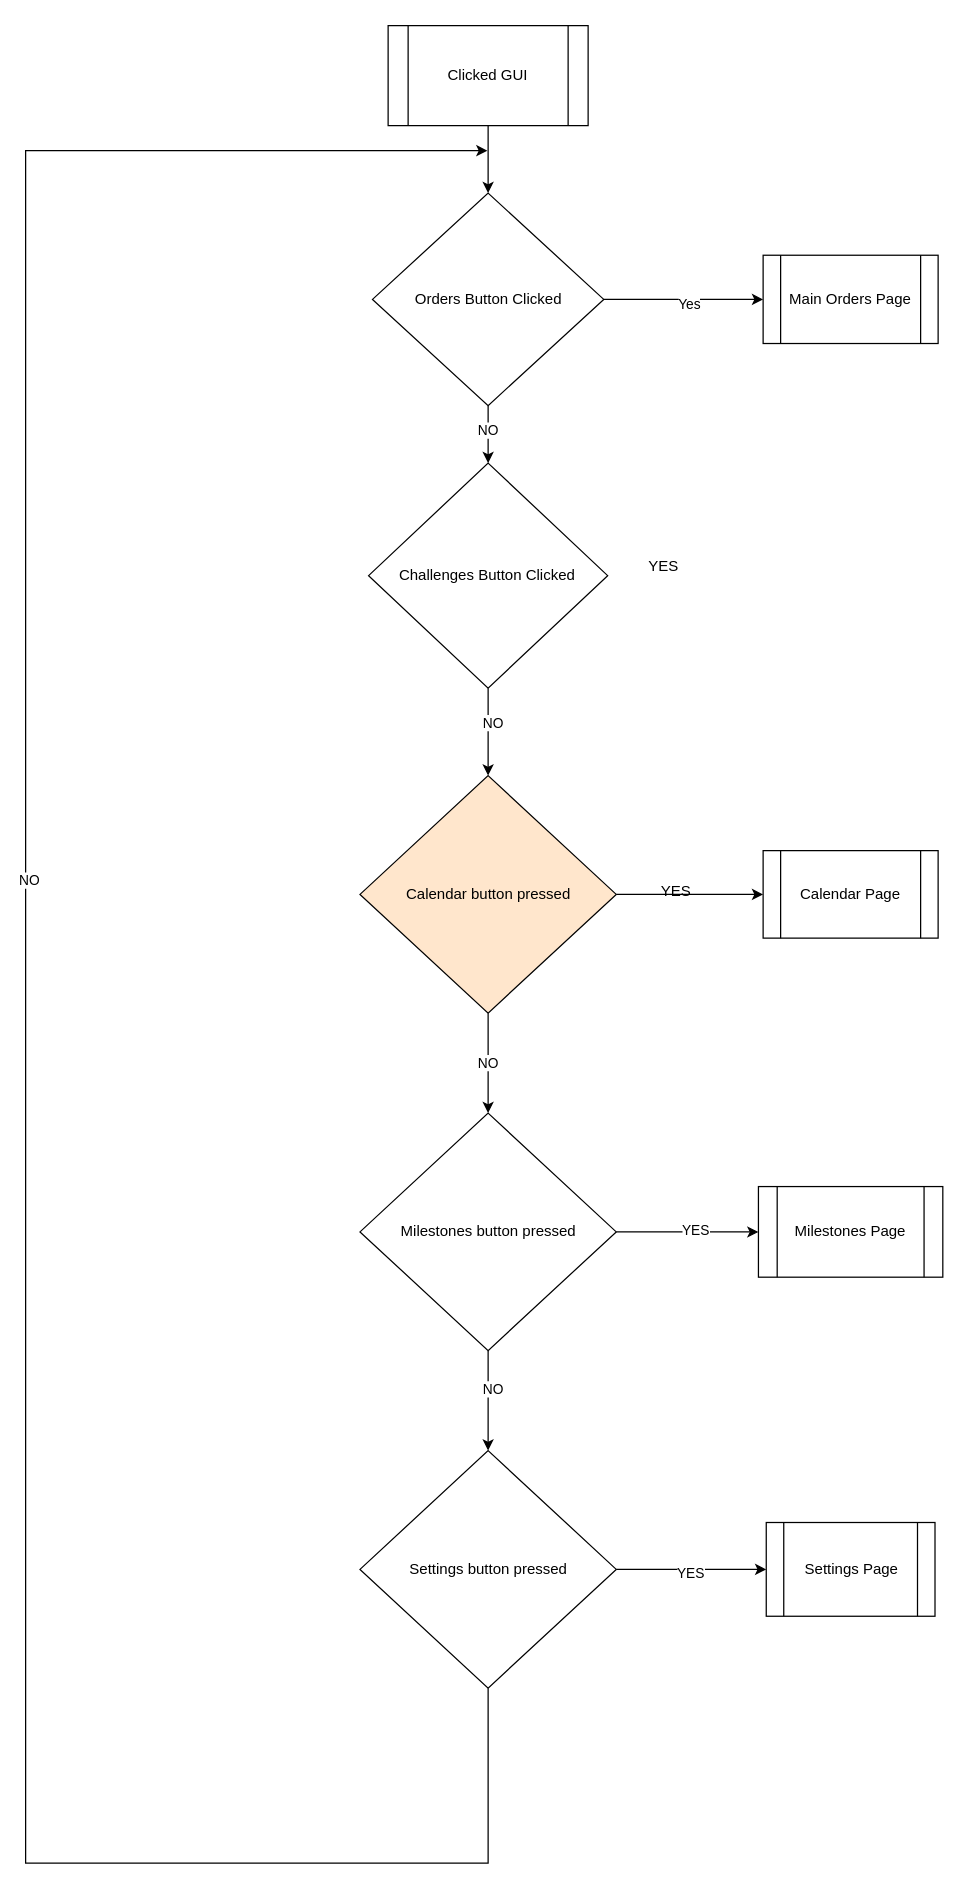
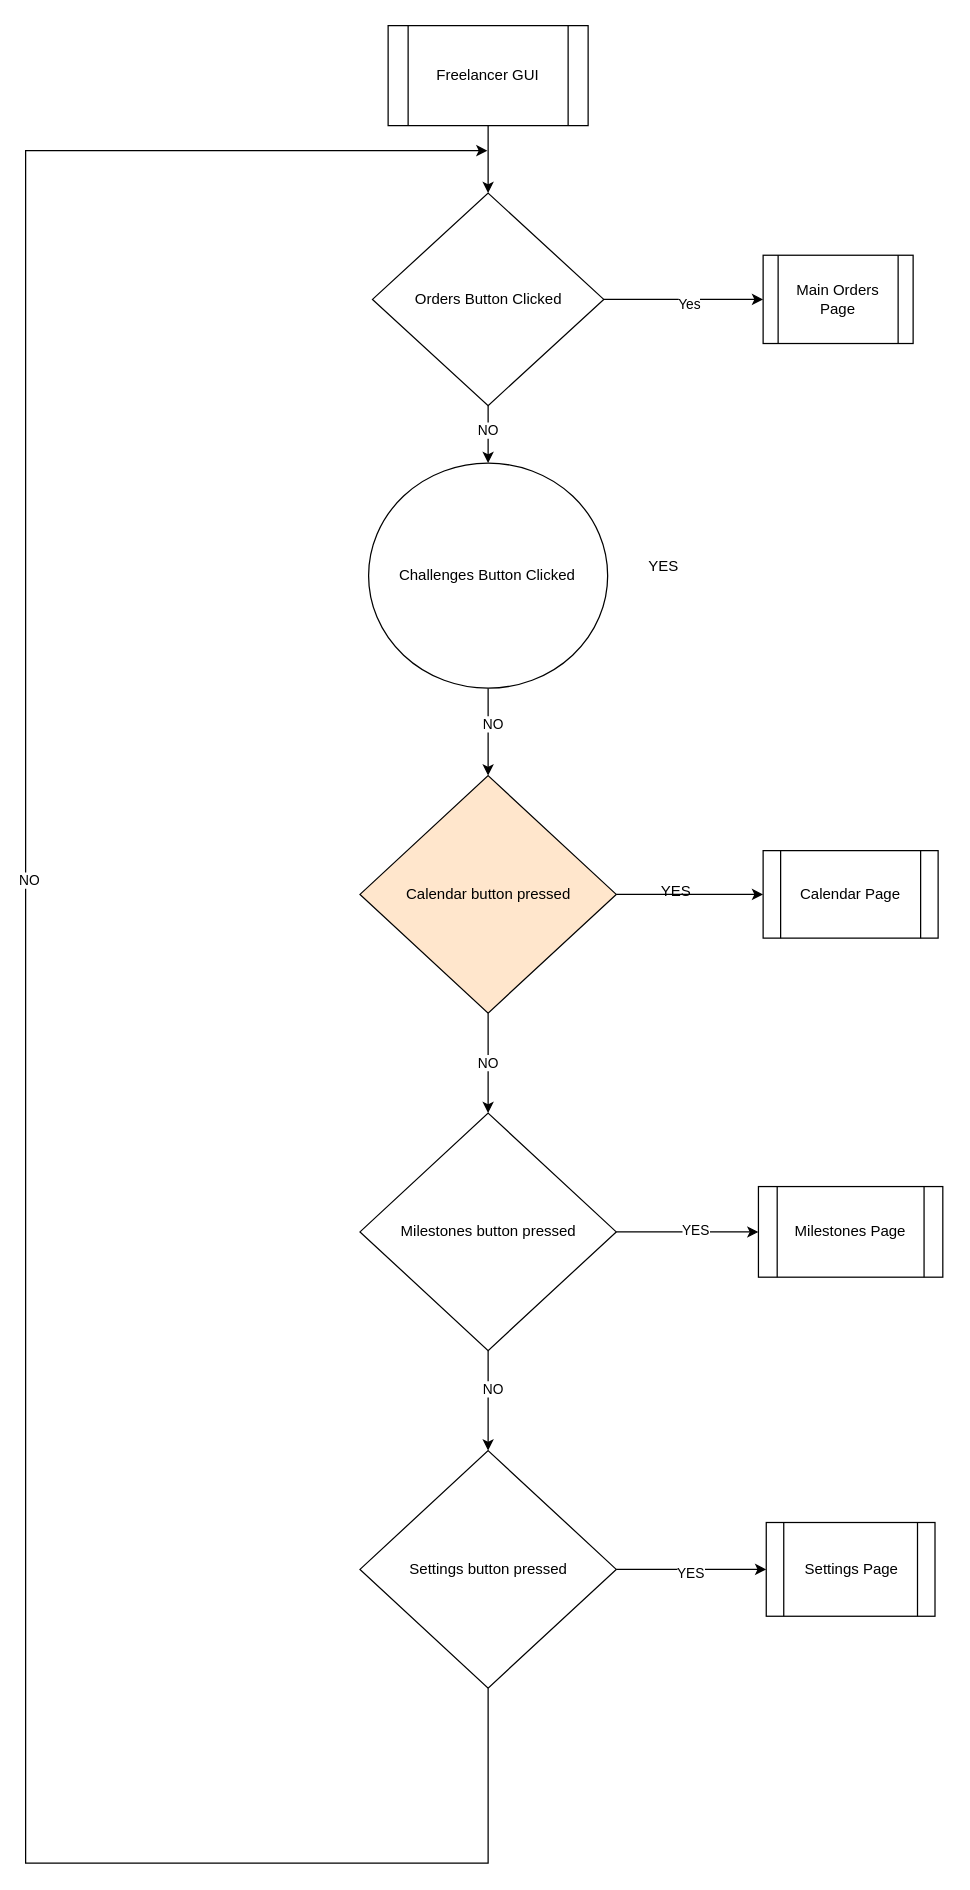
(488, 76) -> (488, 76)
(851, 299) -> (838, 299)
(488, 576) -> (488, 576)
